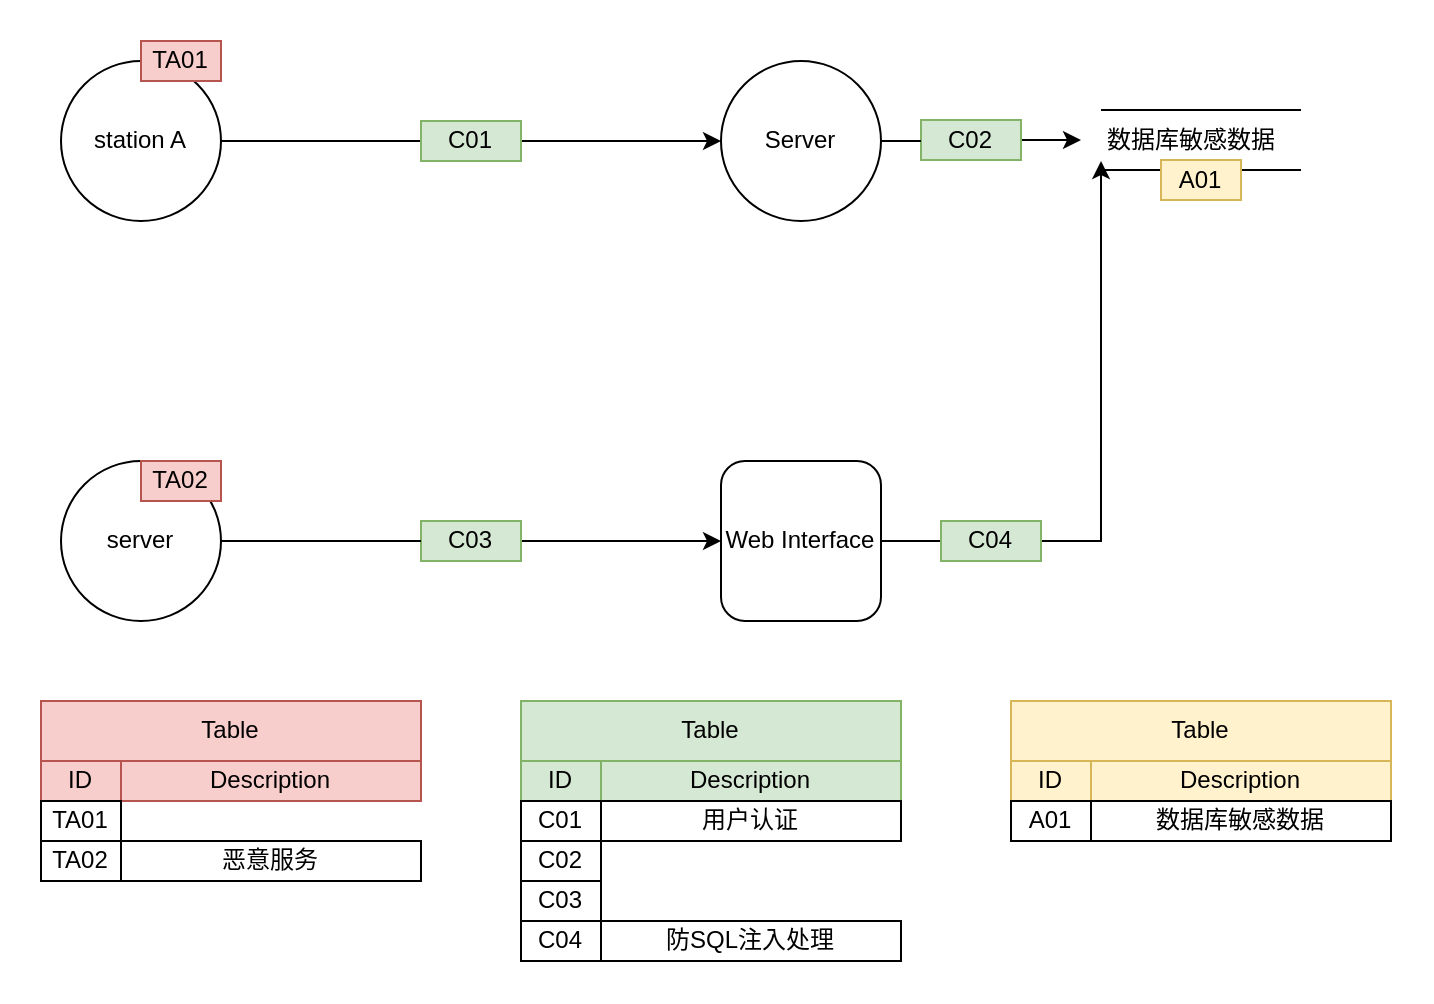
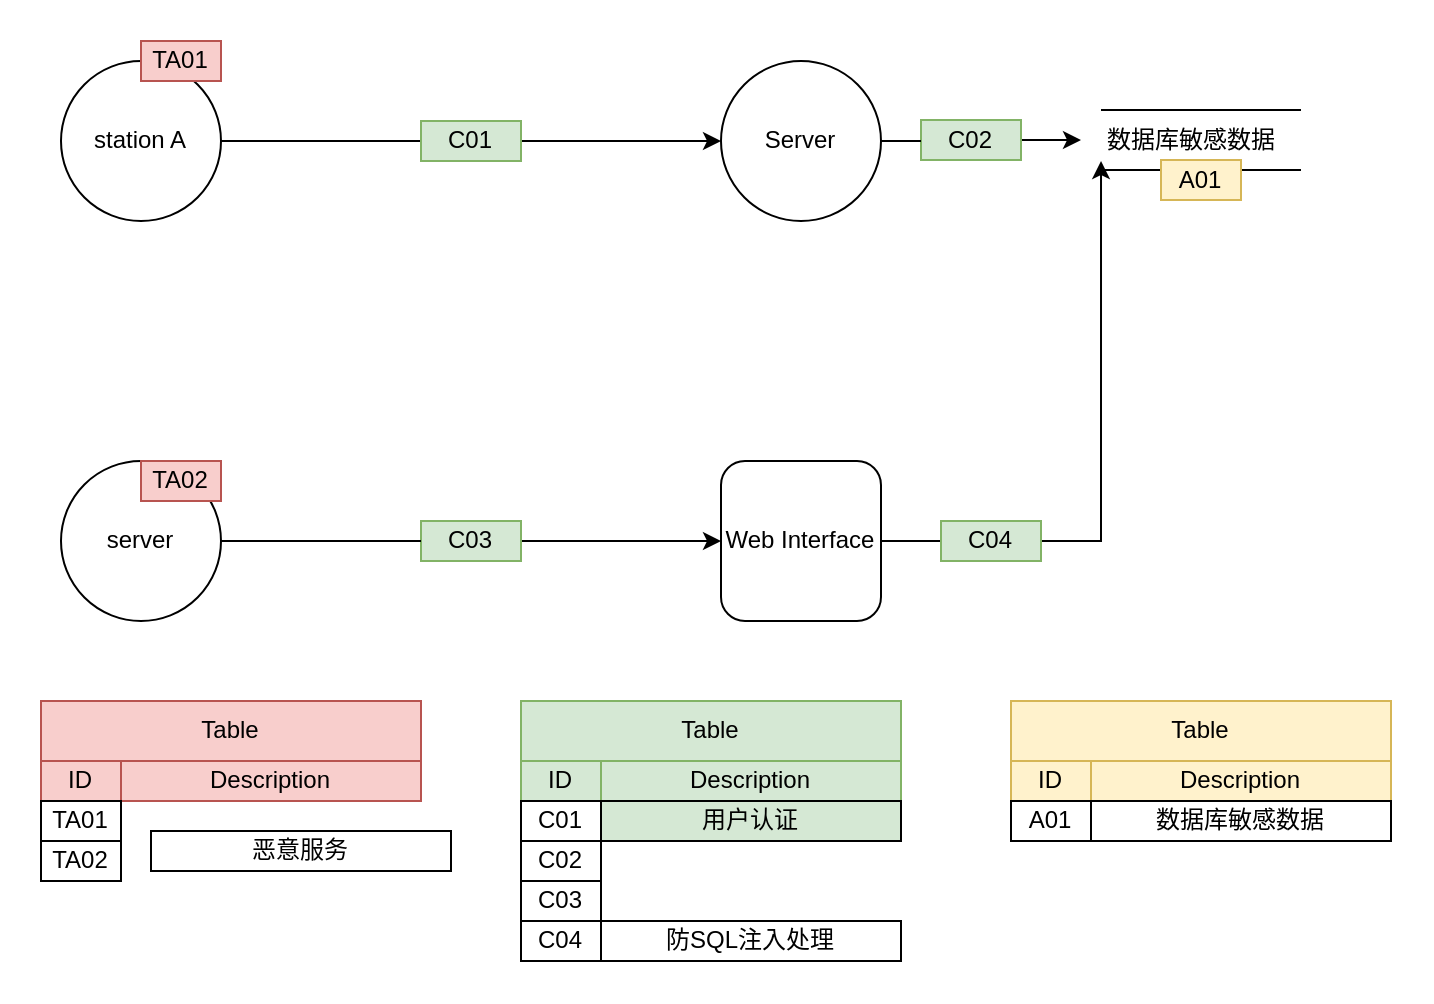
(751, 821) -> (751, 821)
(271, 861) -> (301, 851)
